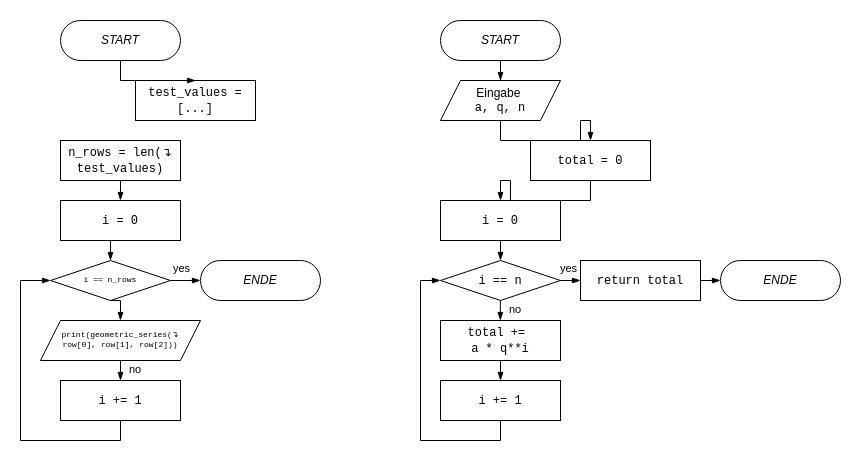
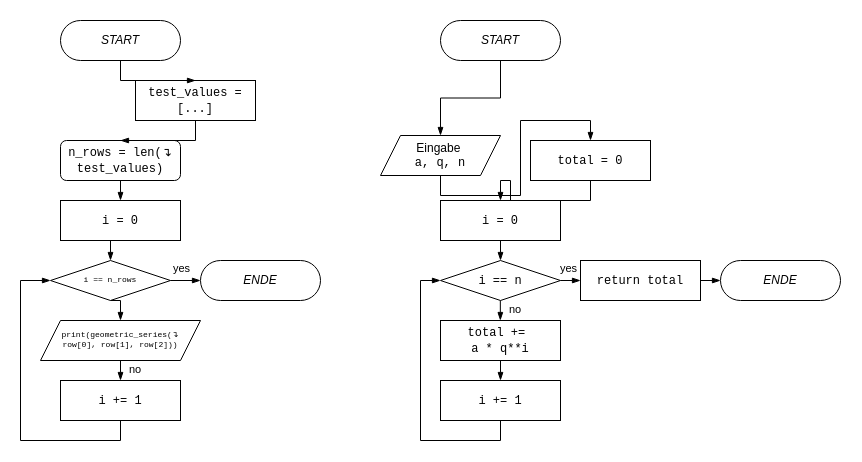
(501, 101) -> (441, 156)
none -> (196, 141)
(121, 161) -> (121, 161)
